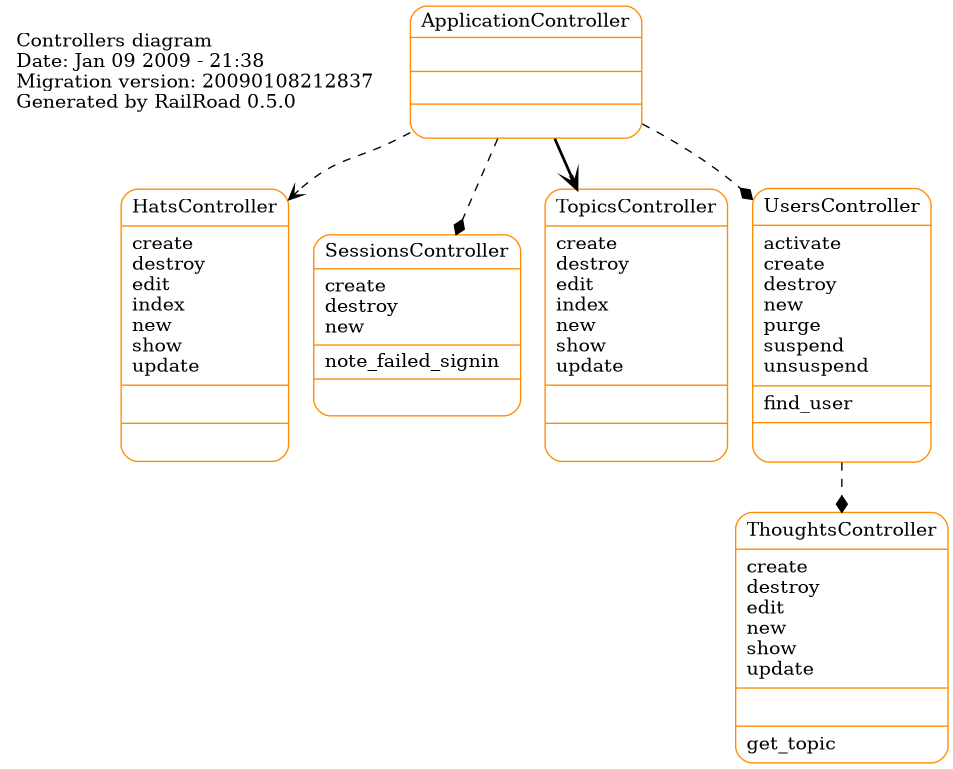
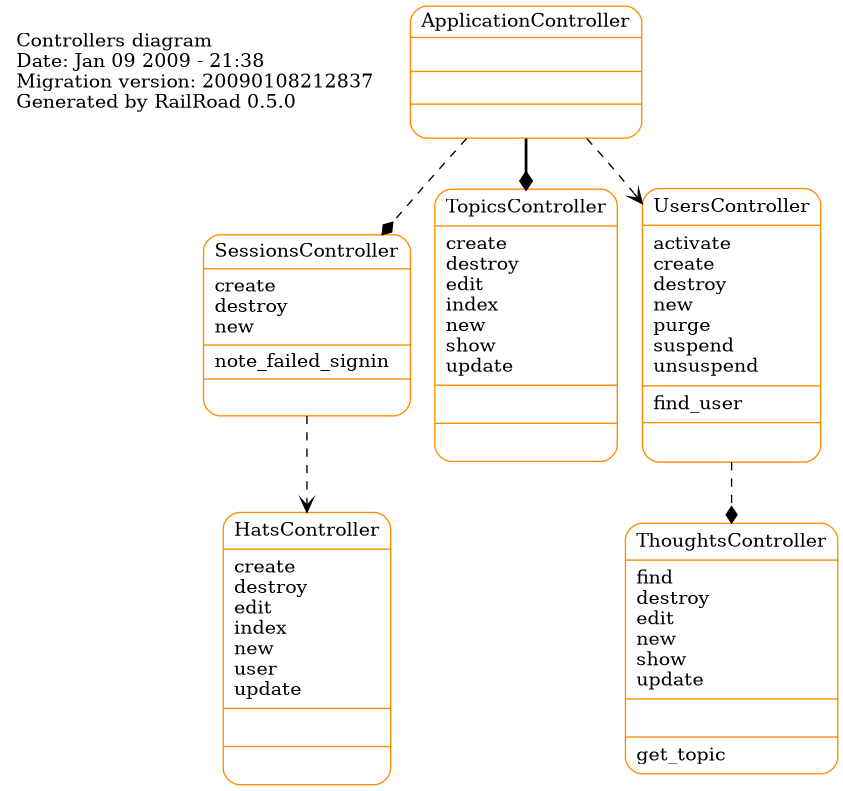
(693, 153) -> (610, 165)
(352, 158) -> (307, 457)
(563, 158) -> (526, 156)
(157, 346) -> (256, 669)
(778, 567) -> (655, 578)
